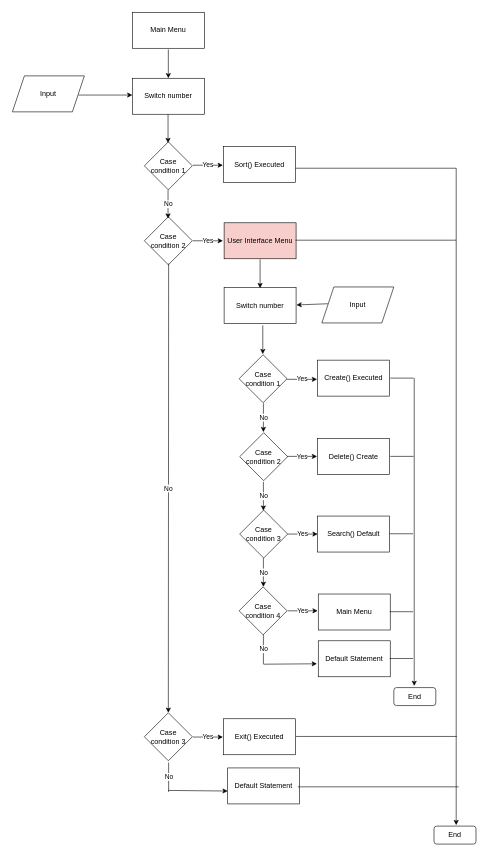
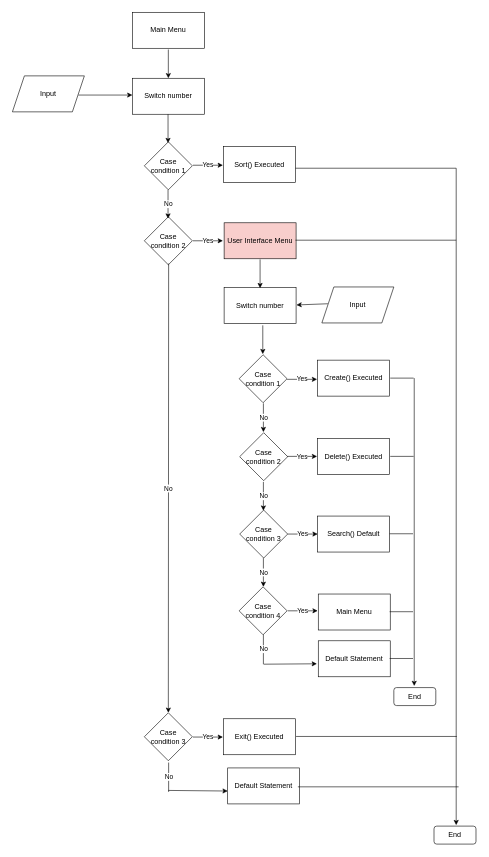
(354, 457) -> (354, 457)
